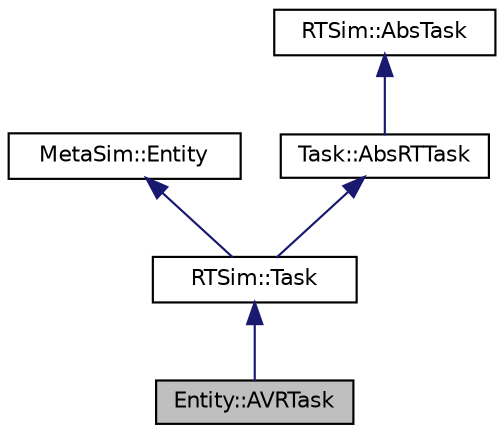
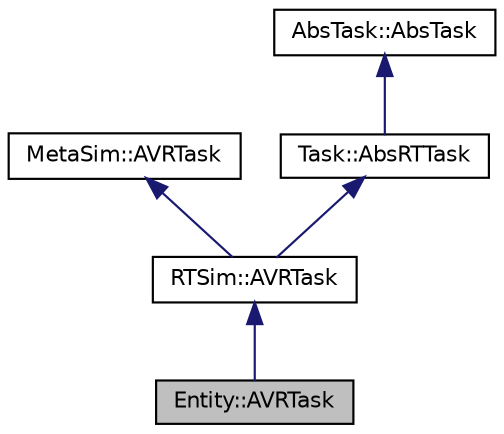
(385, 33) -> (385, 33)
(125, 156) -> (125, 156)
(255, 280) -> (255, 280)
